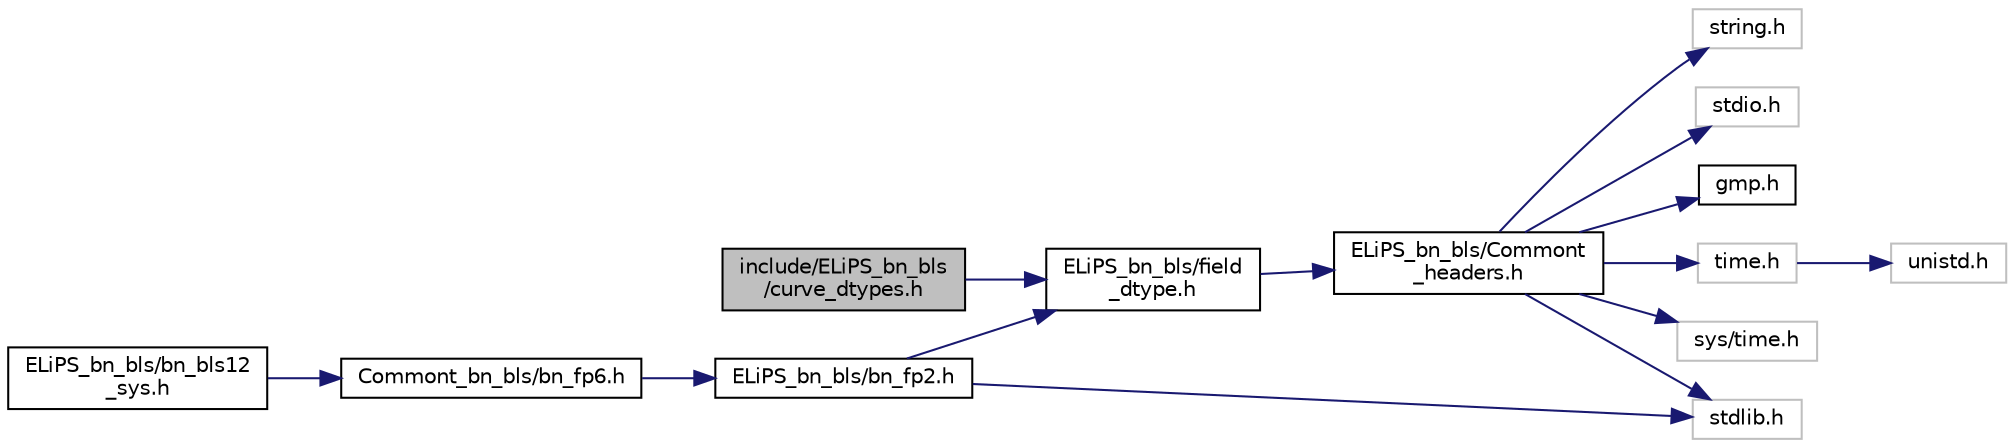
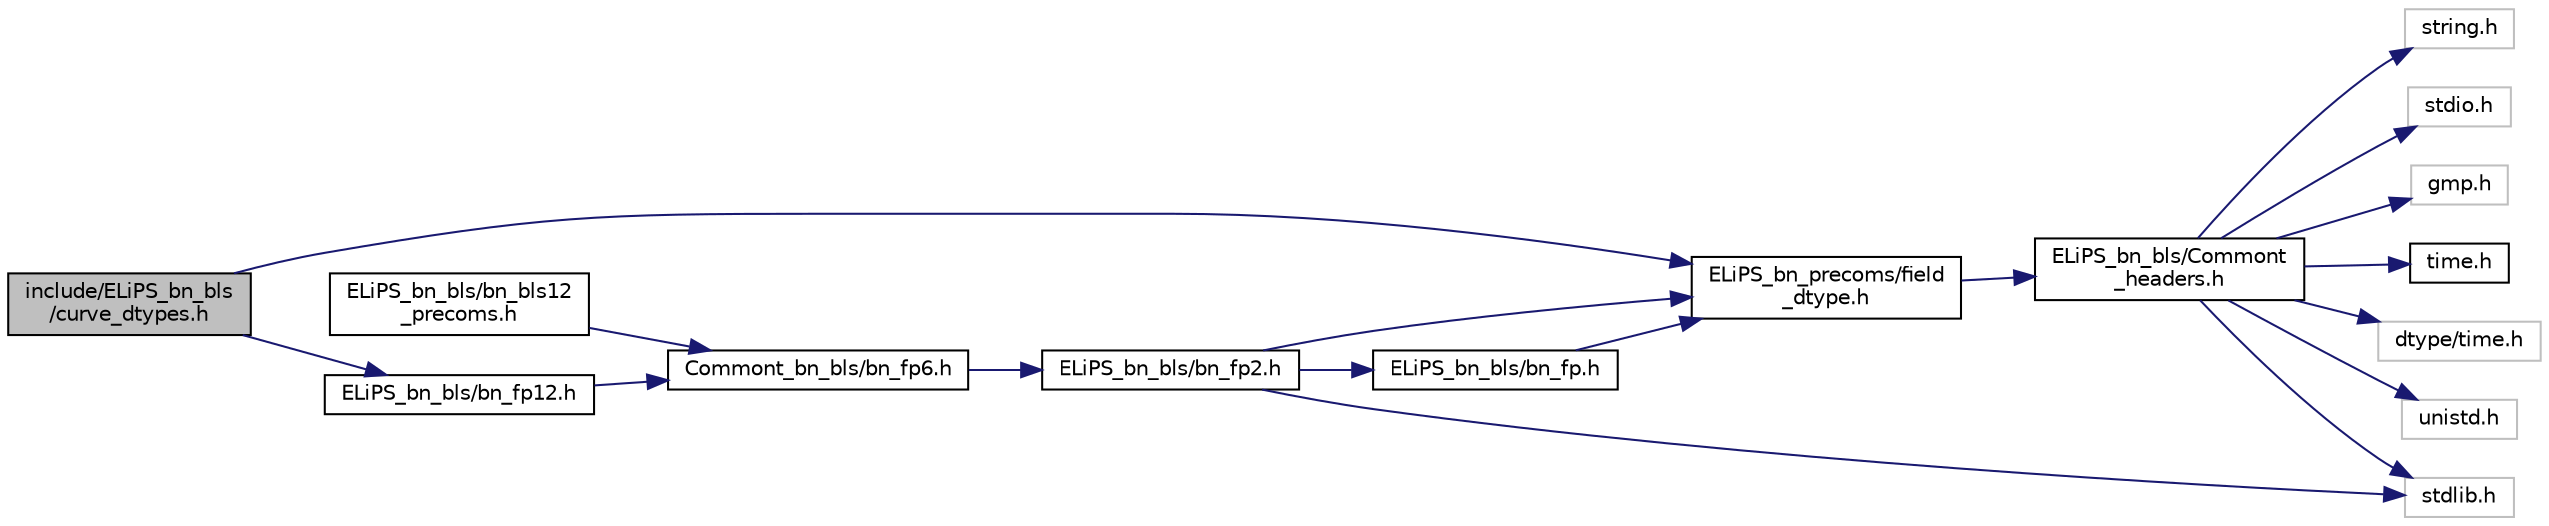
(1747, 185) -> (2459, 185)
(1747, 263) -> (2459, 263)
(1834, 263) -> (2313, 346)
(1153, 280) -> (1826, 288)
(1747, 341) -> (2459, 341)
none -> (1495, 370)
(138, 378) -> (459, 304)
none -> (459, 395)
